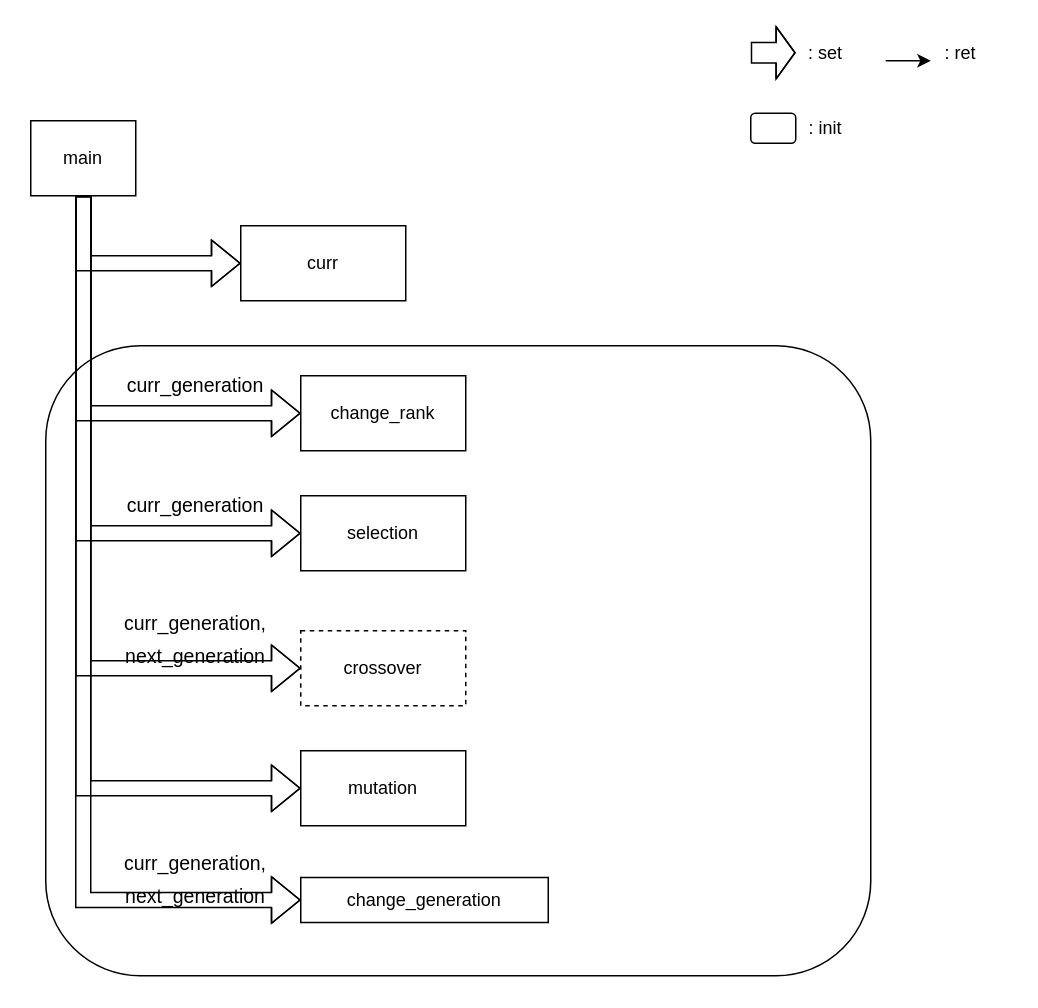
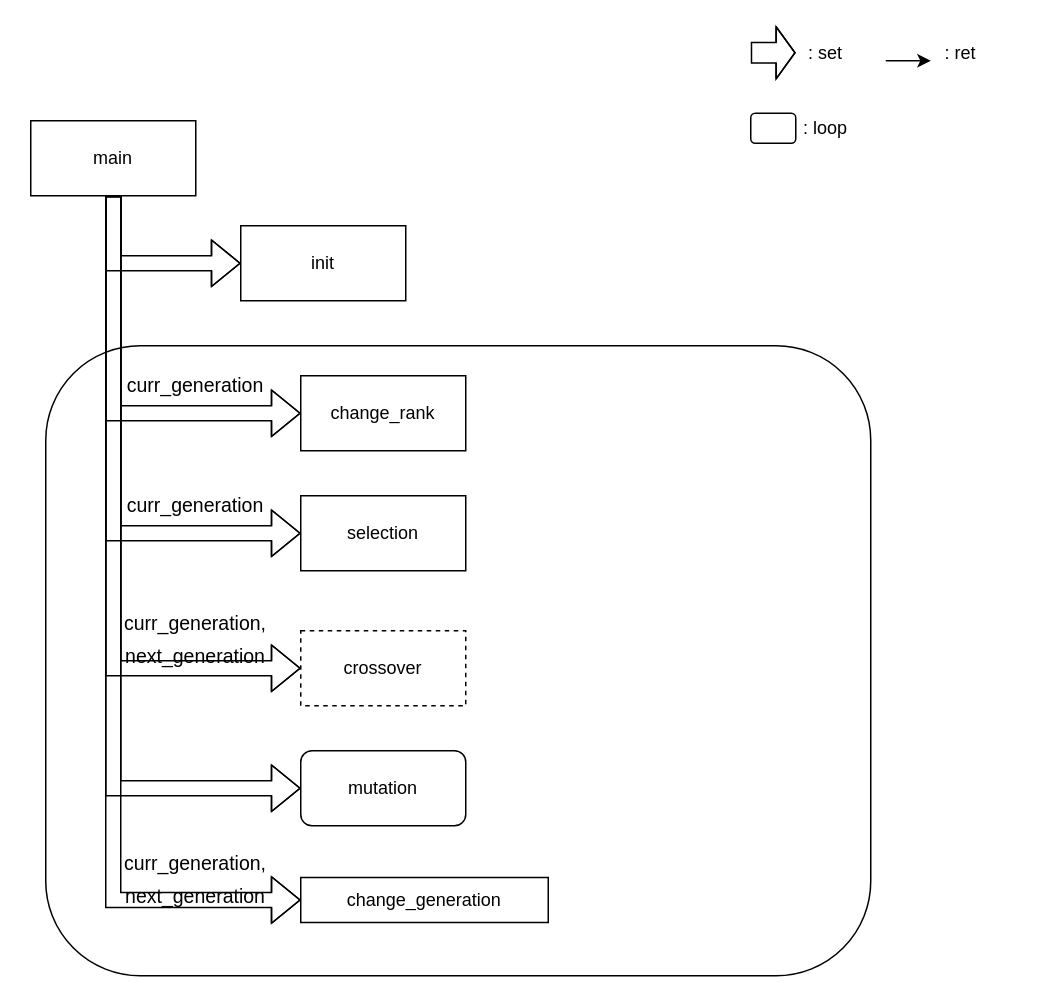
(826, 128) -> (826, 128)
(83, 158) -> (113, 158)
(323, 263) -> (323, 263)
(383, 788) -> (383, 788)
